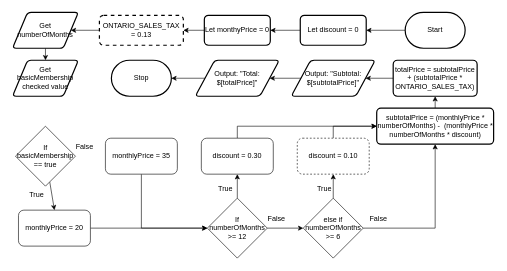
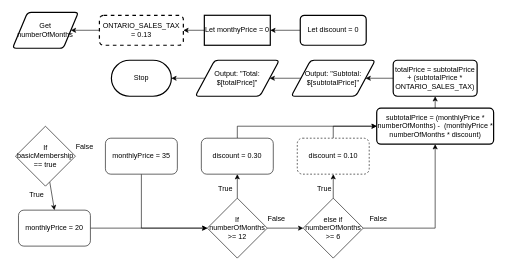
(237, 30) -> (237, 30)
(404, 30) -> none
(435, 30) -> none
(45, 52) -> none
(45, 78) -> none
